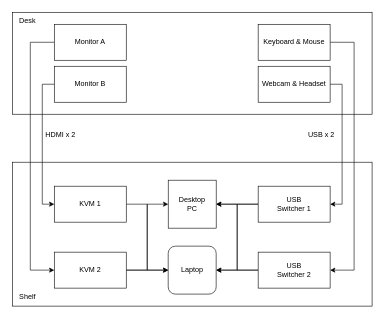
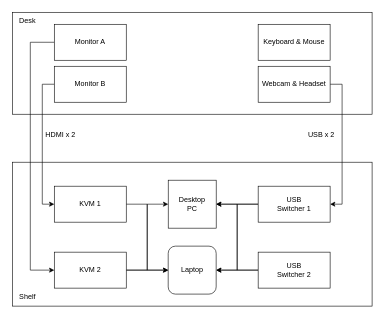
(353, 42) -> none
